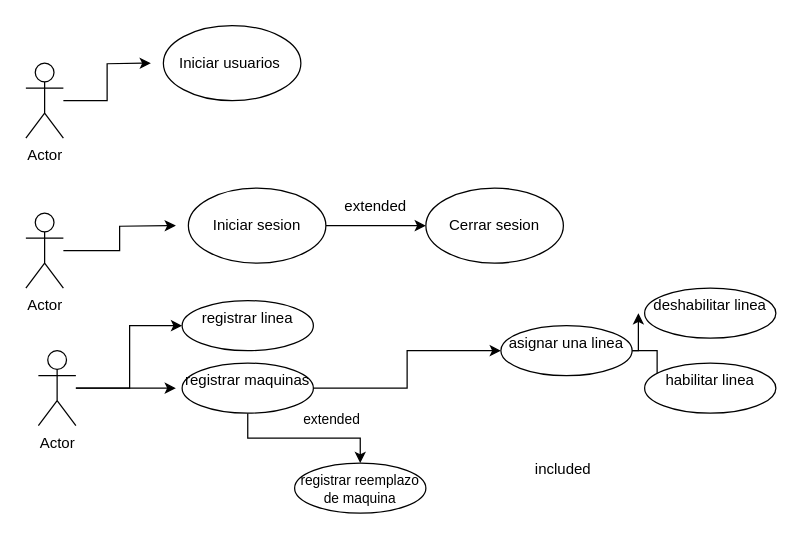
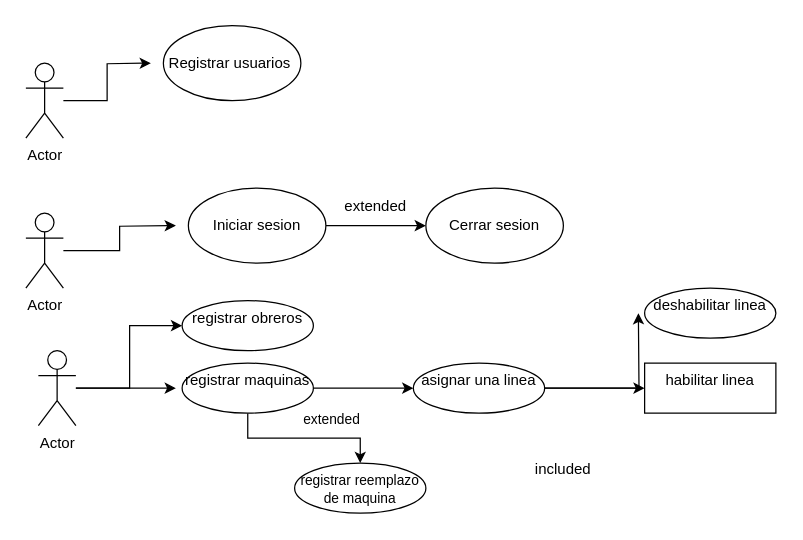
(232, 63) -> (232, 63)
(248, 318) -> (248, 327)
(566, 351) -> (479, 388)
(710, 388) -> (710, 388)
